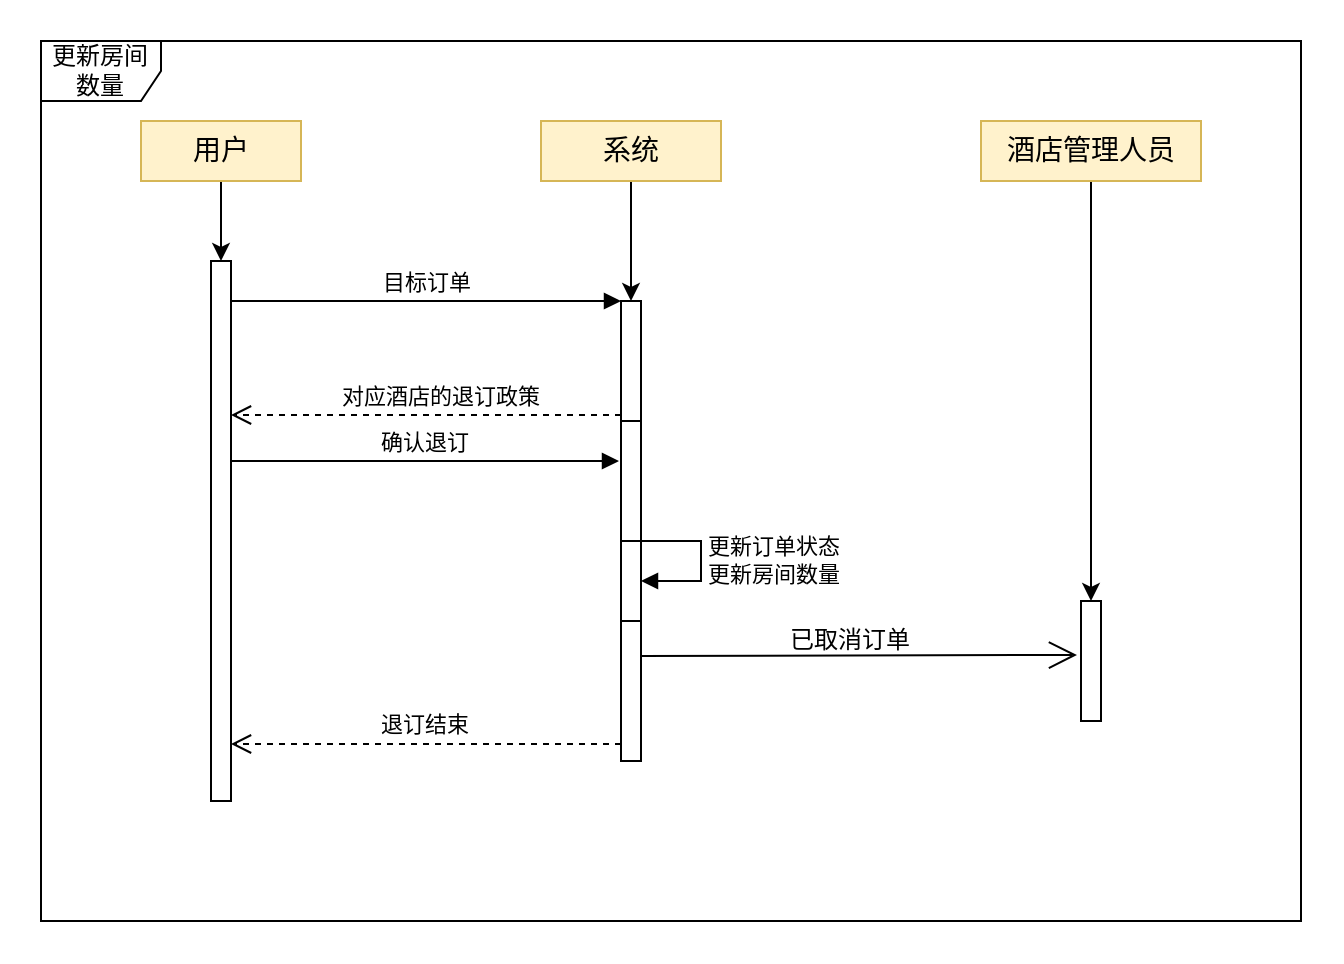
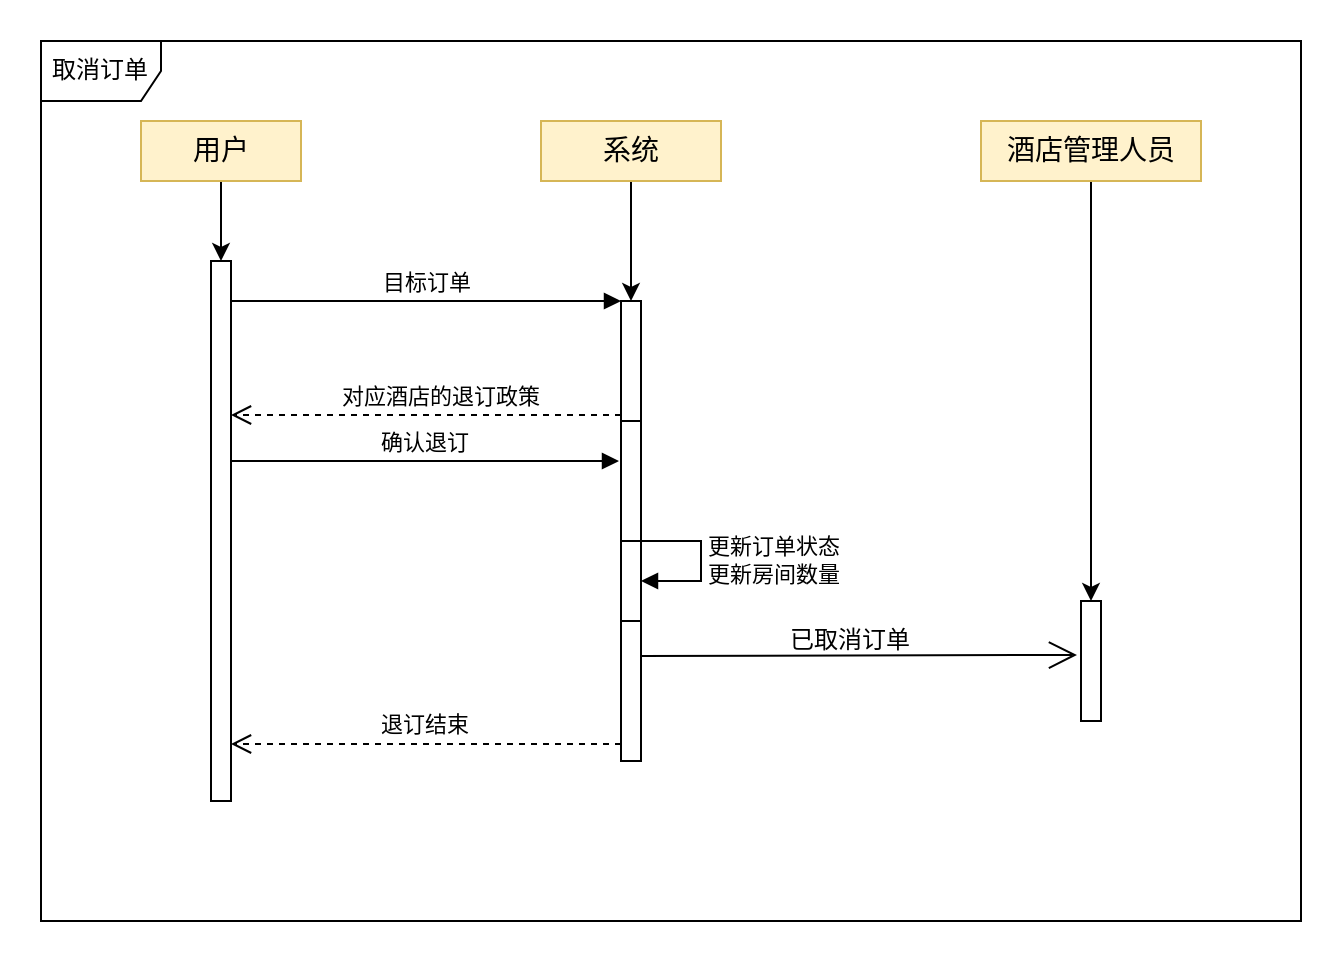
(101, 71) -> (101, 71)
